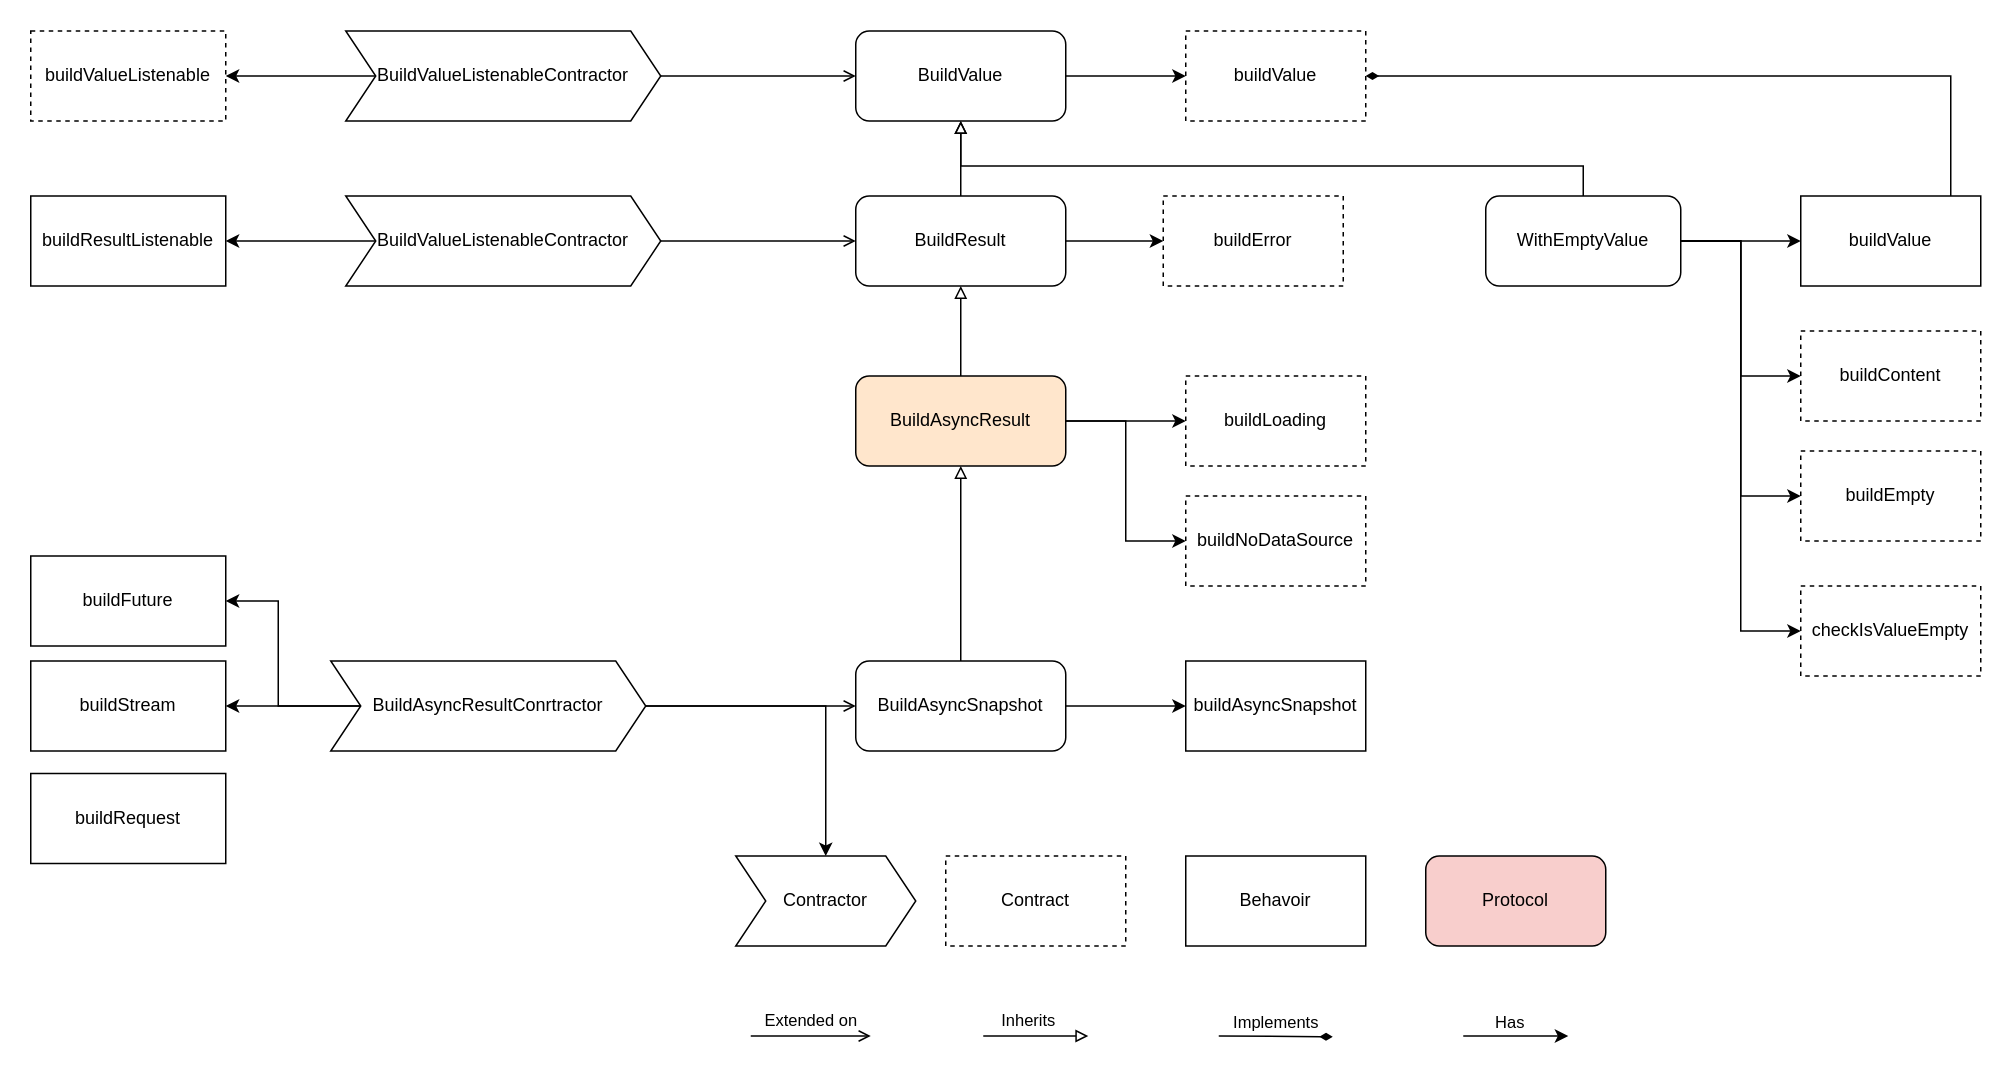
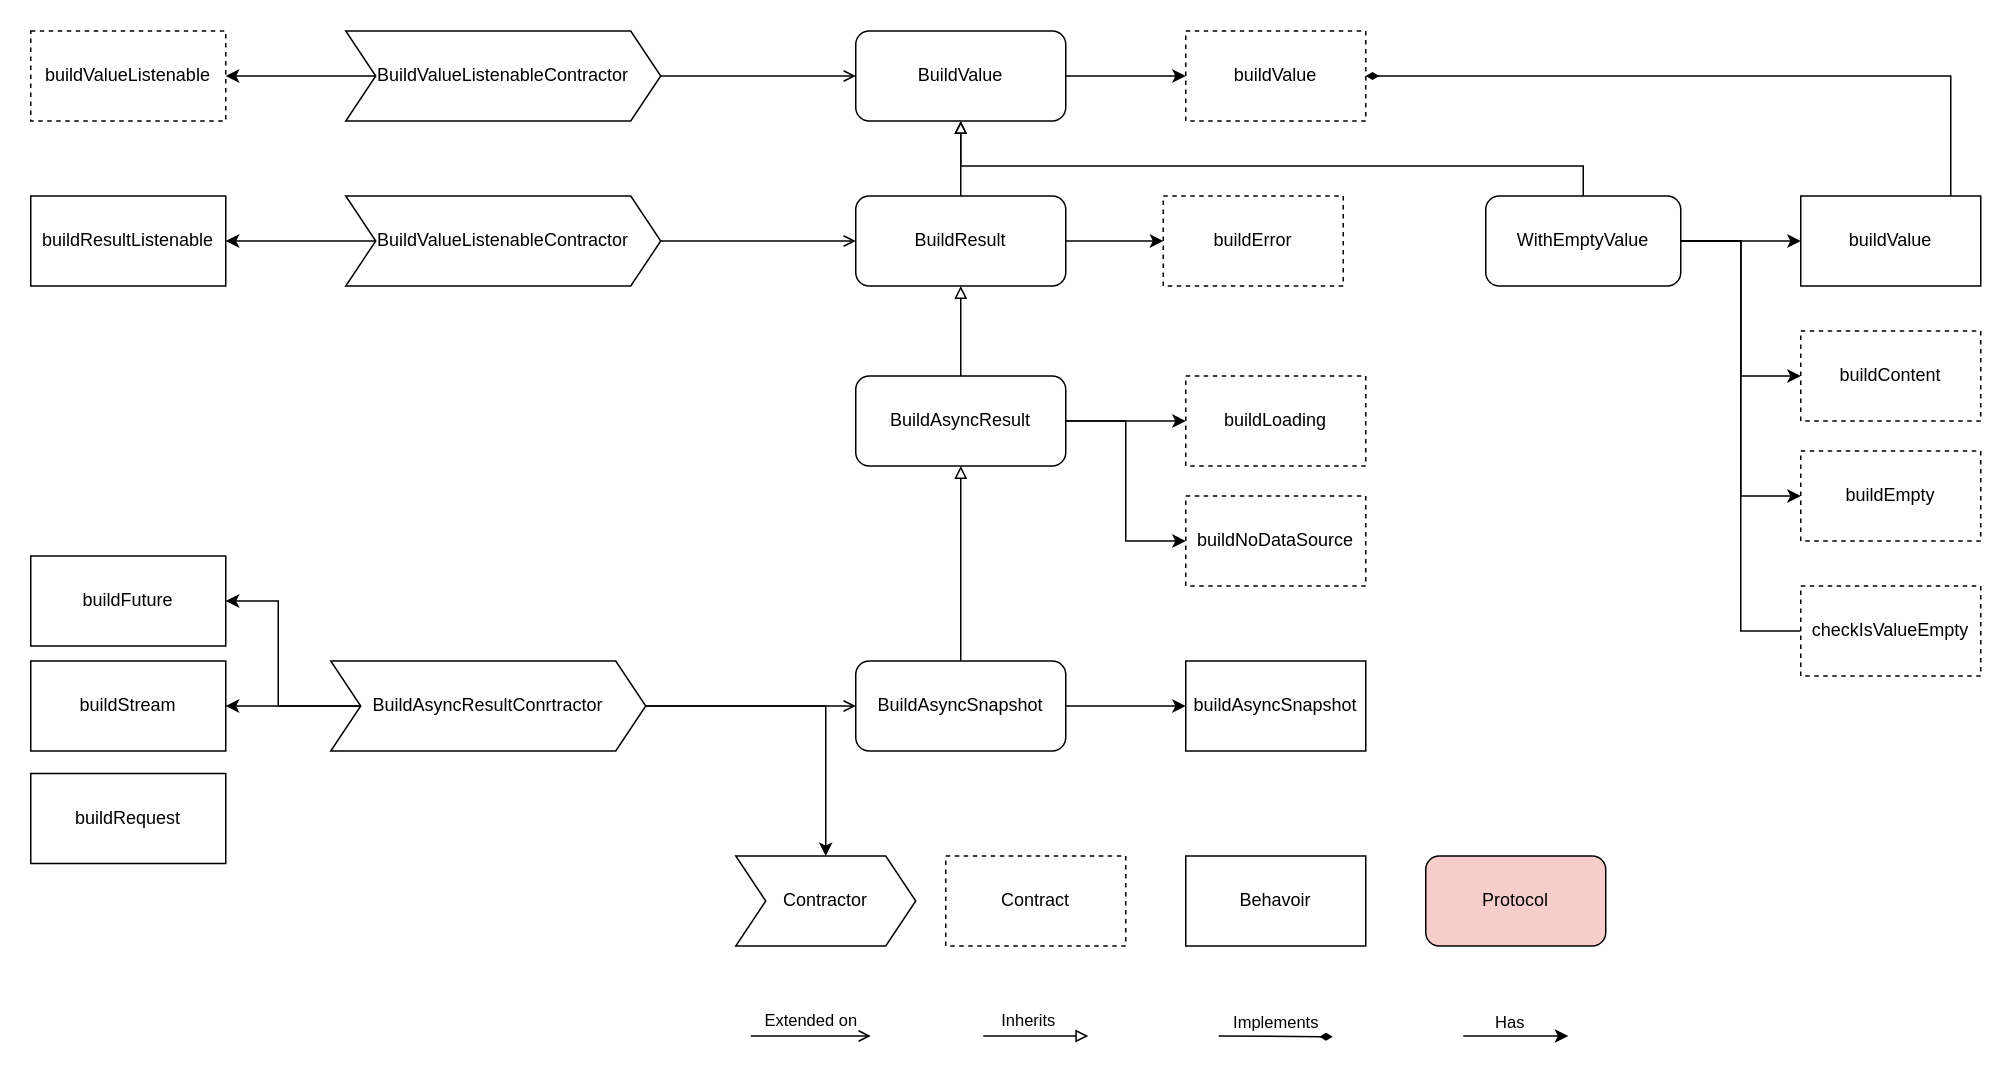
(961, 421) -> (961, 421)
(1789, 631) -> (1793, 631)
